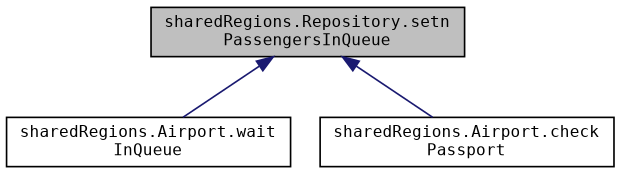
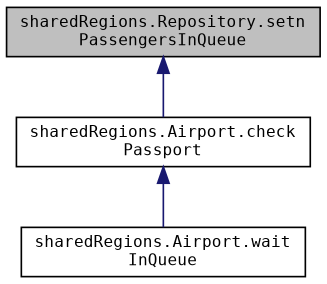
(221, 92) -> (163, 205)
